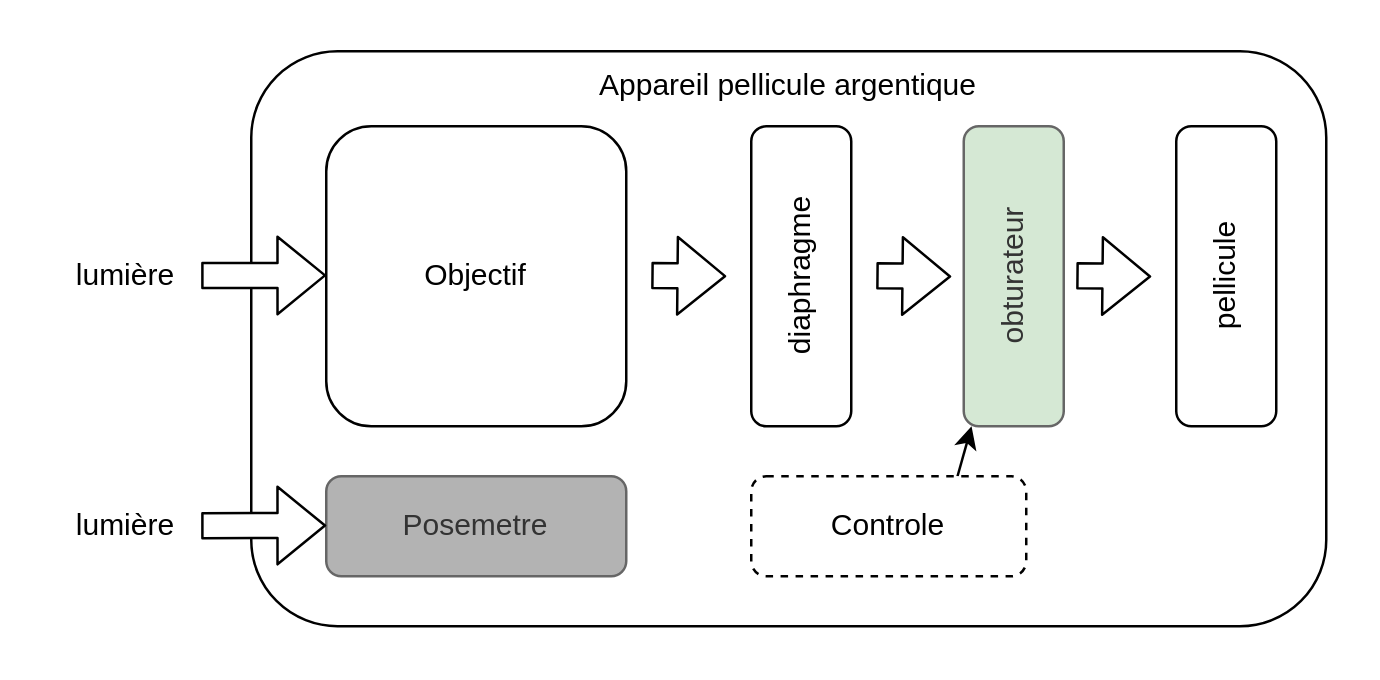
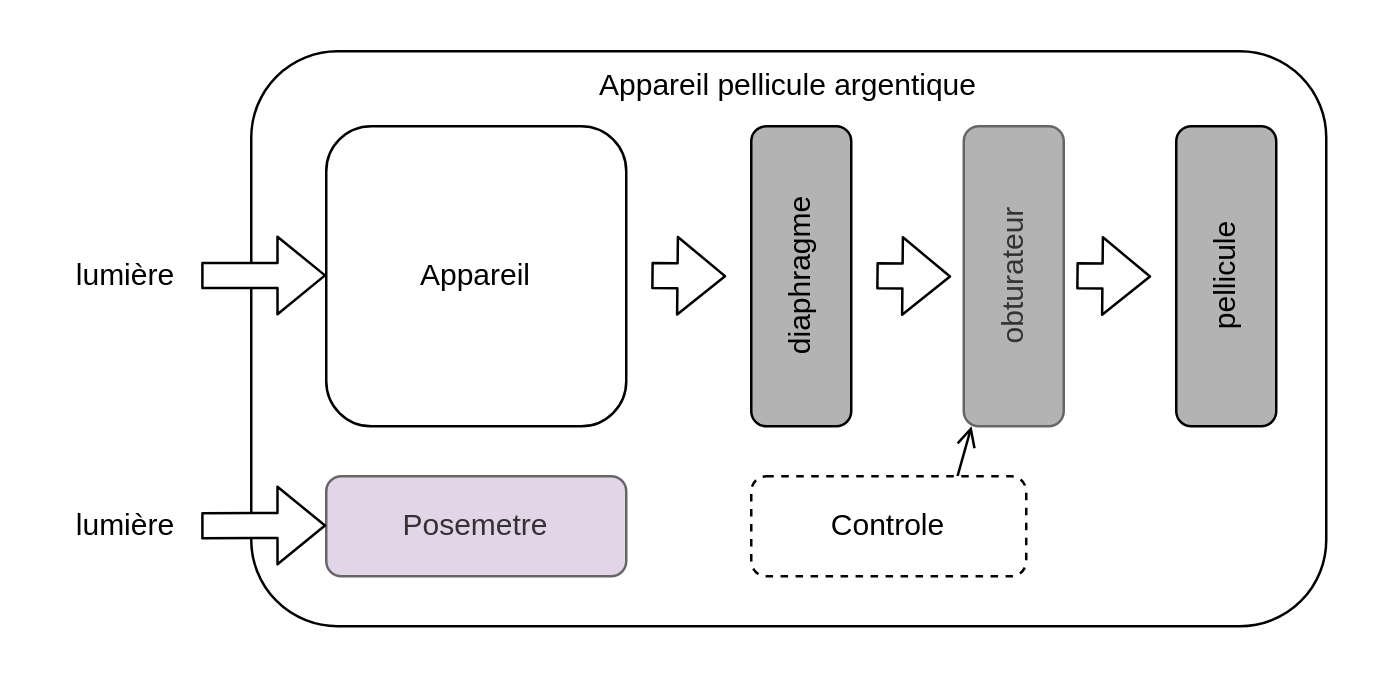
(476, 276) -> (476, 276)
(801, 276) -> (801, 276)
(1014, 276) -> (1014, 276)
(1226, 276) -> (1226, 276)
(967, 444) -> (968, 439)
(476, 526) -> (476, 526)
